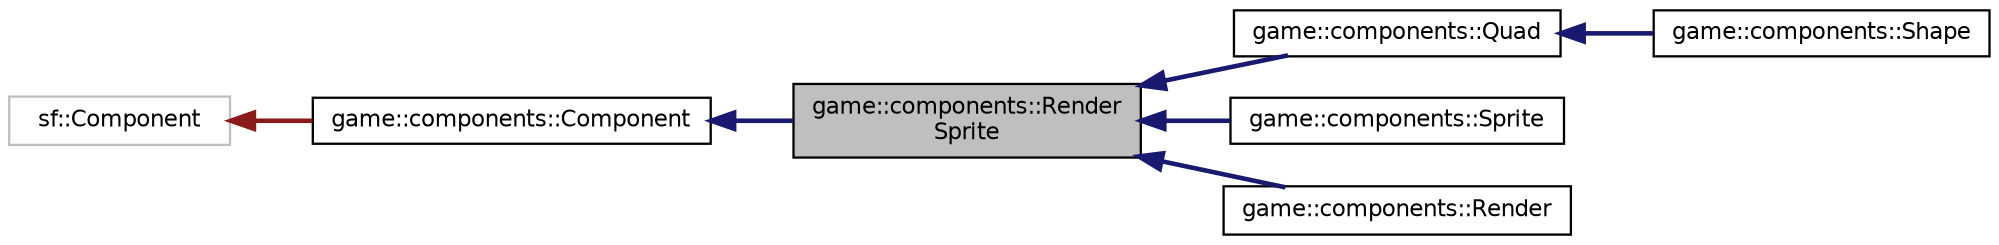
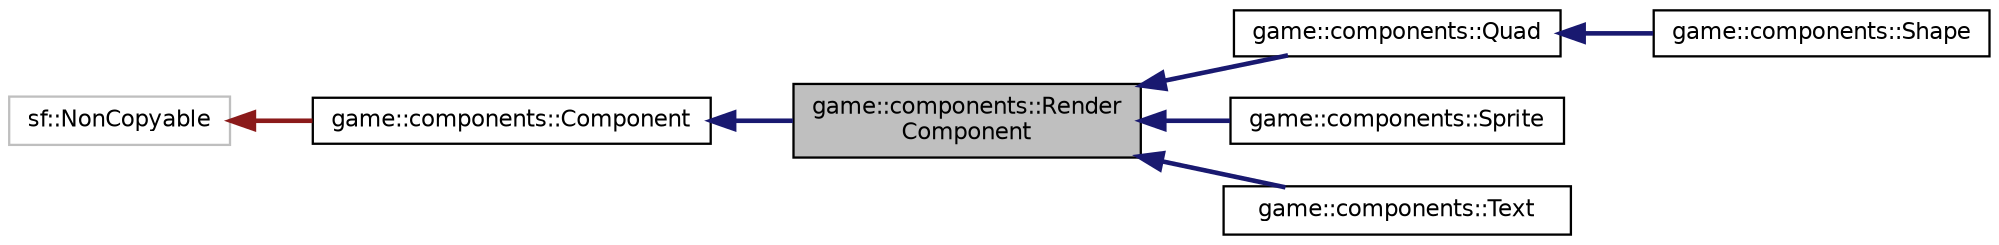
(120, 121) -> (120, 121)
(967, 121) -> (967, 121)
(1397, 210) -> (1397, 210)
